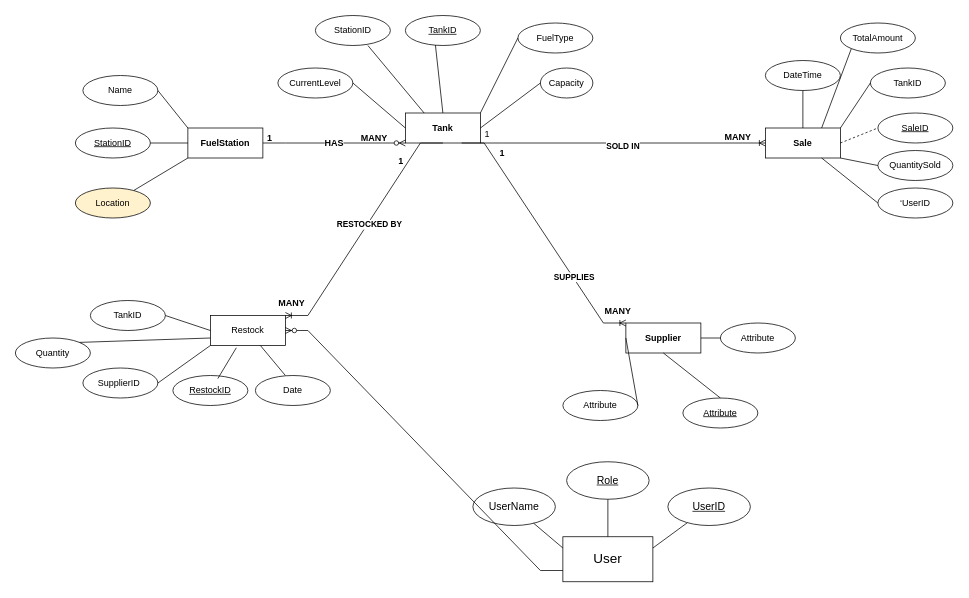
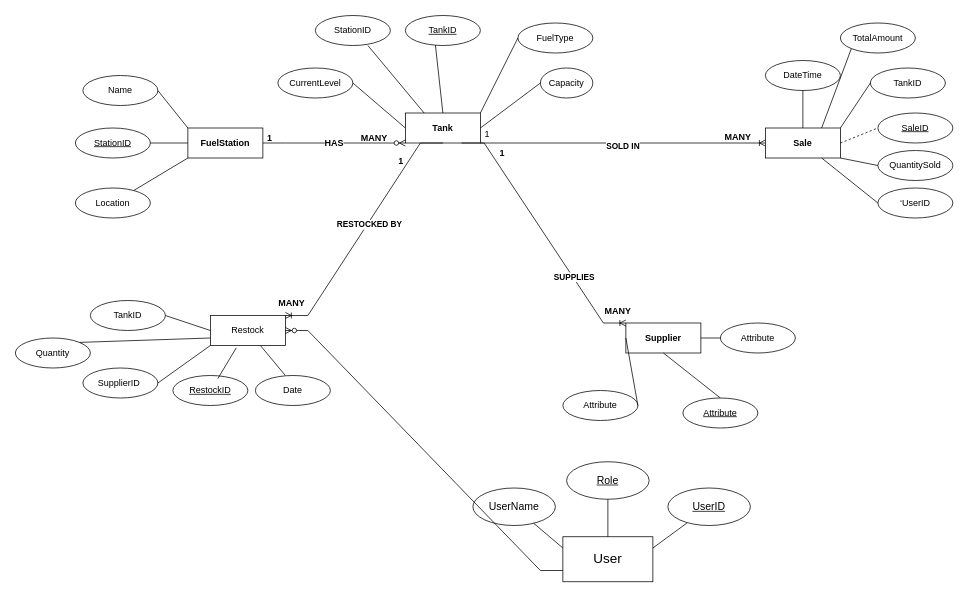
(113, 203) -> (113, 203)
